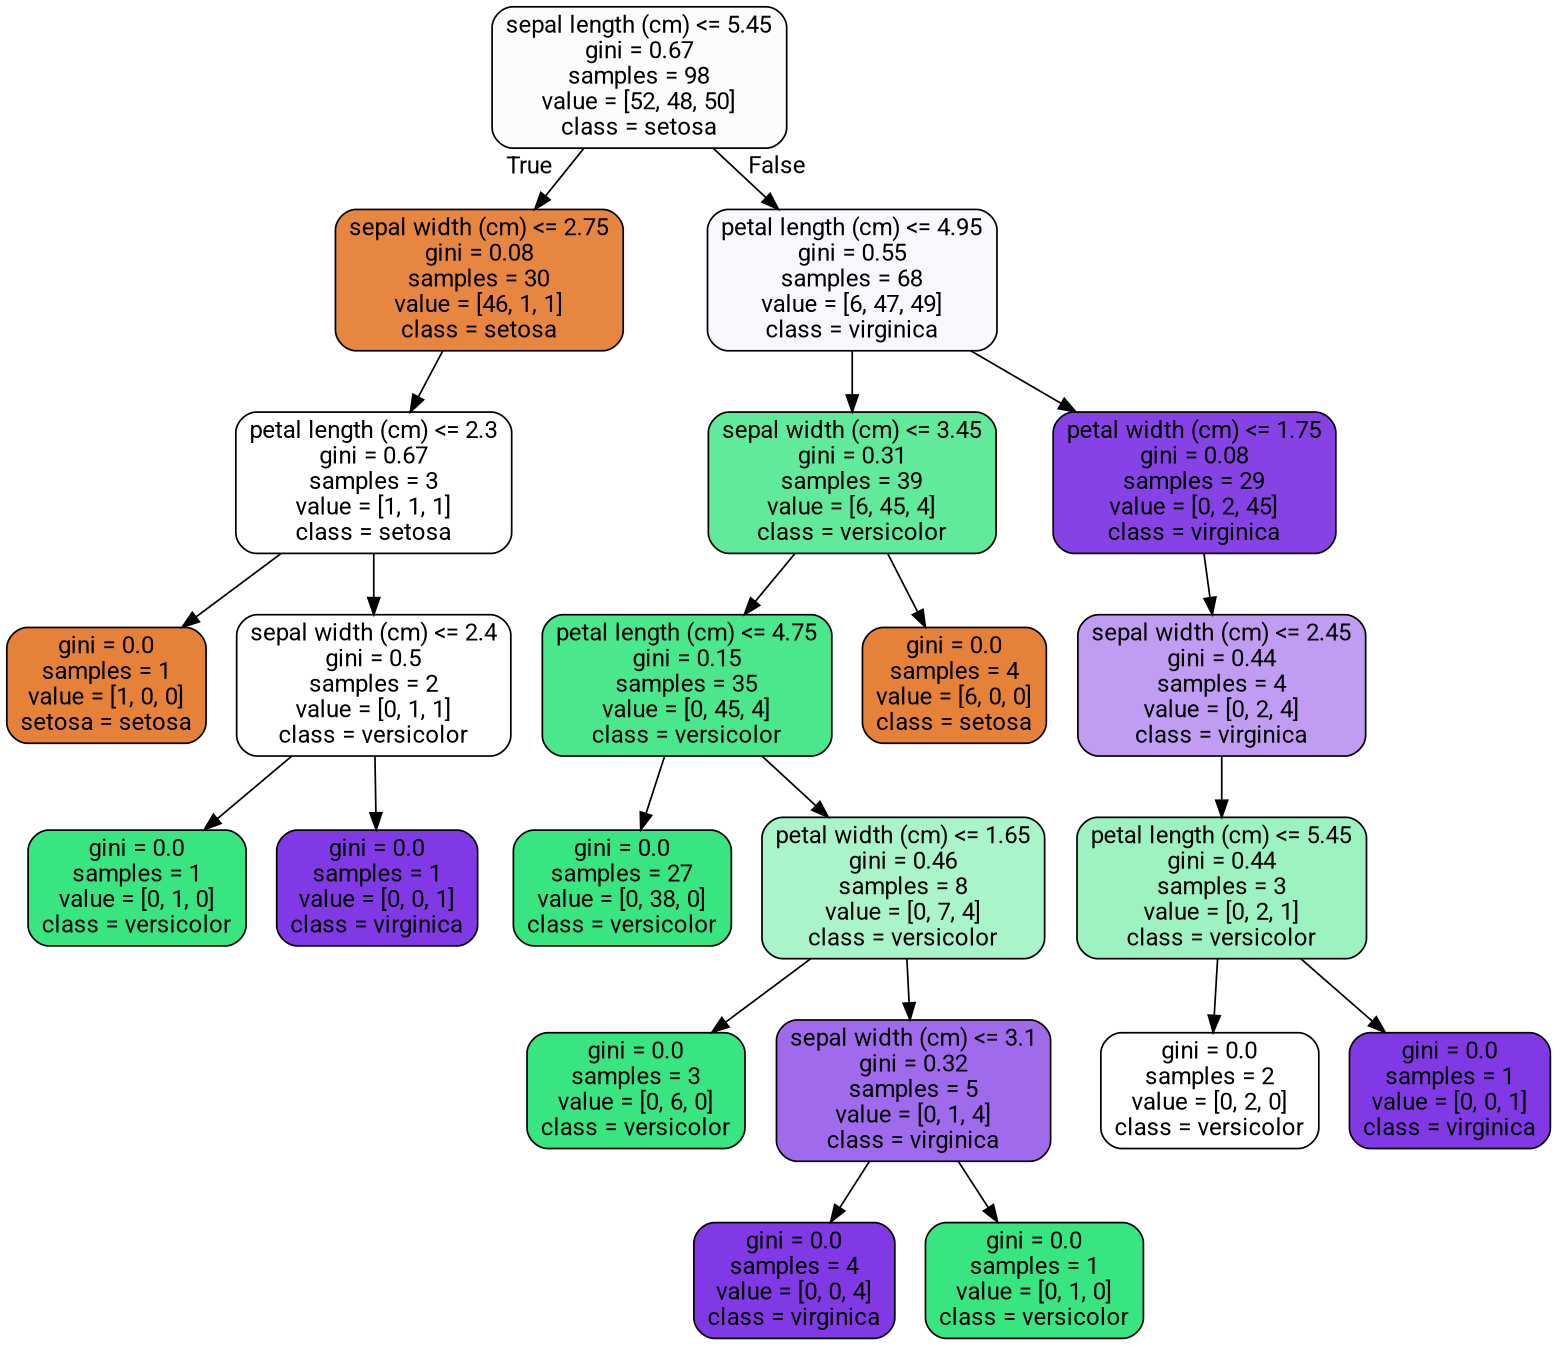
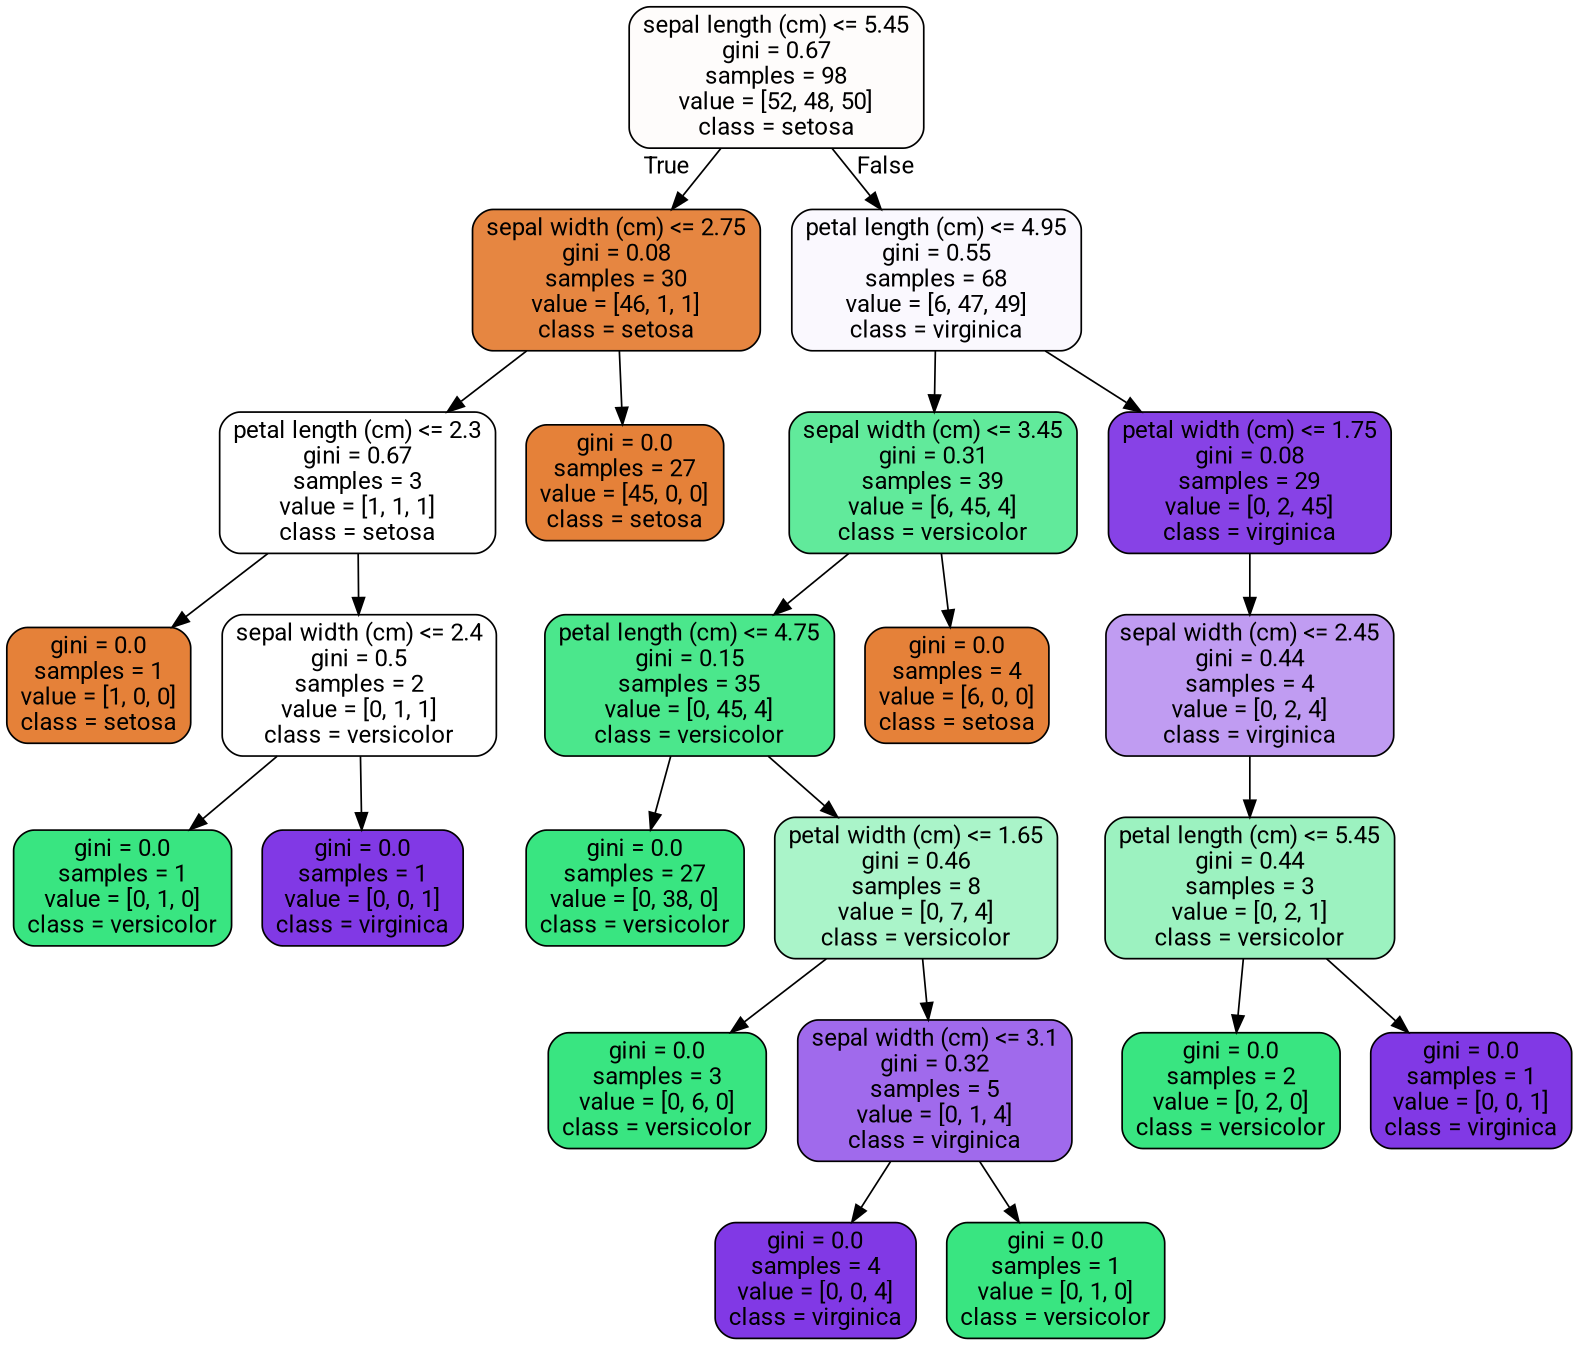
none -> (625, 483)
(106, 685) -> (99, 685)
(1210, 1091) -> (1231, 1091)
